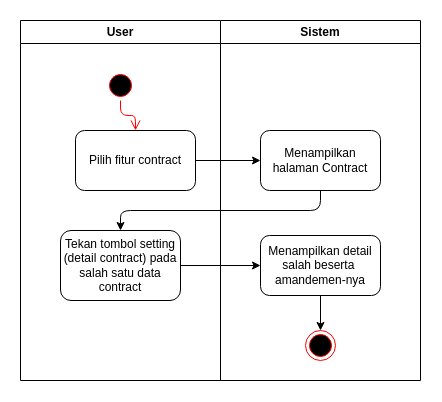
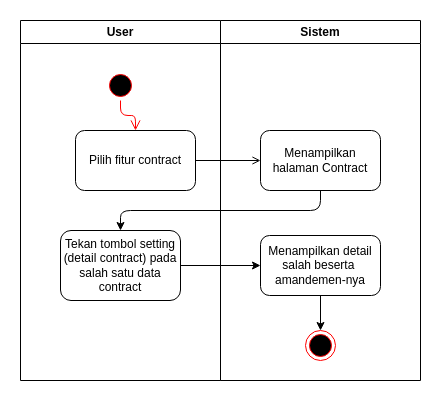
(252, 161) -> (254, 161)
